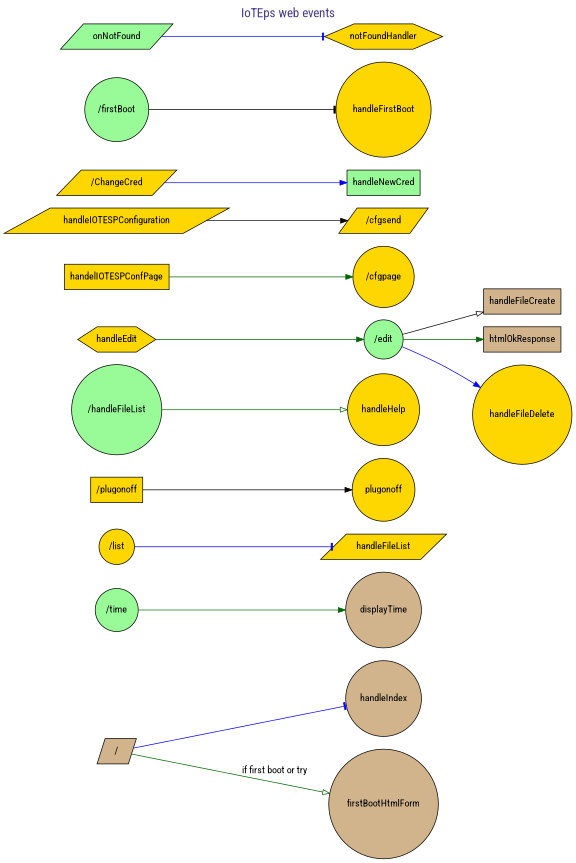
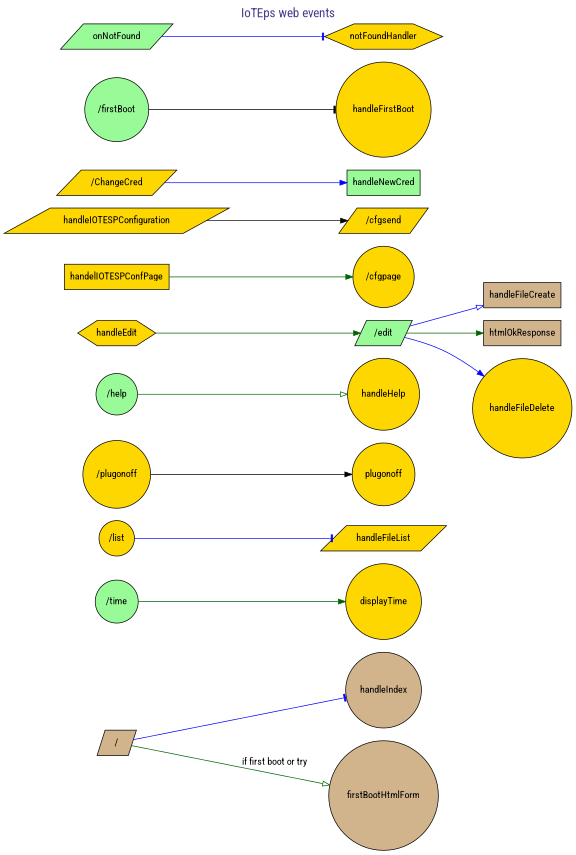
(440, 324) -> (443, 317)
(384, 339) -> (384, 333)
(117, 410) -> (117, 394)
(117, 490) -> (117, 474)
(384, 610) -> (384, 602)
